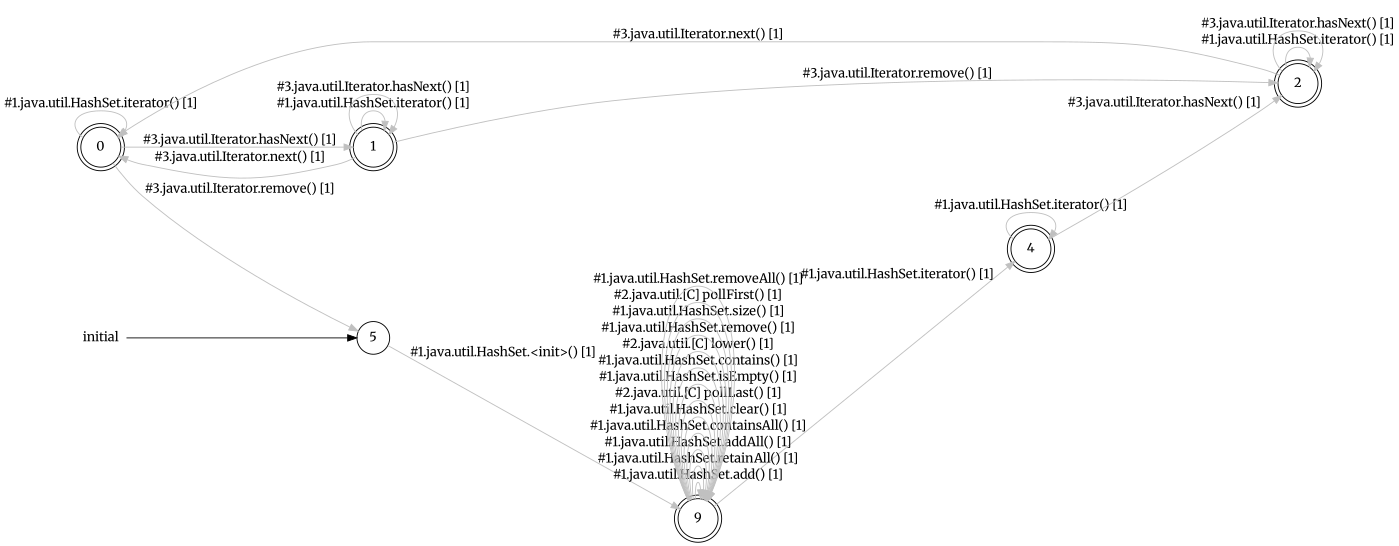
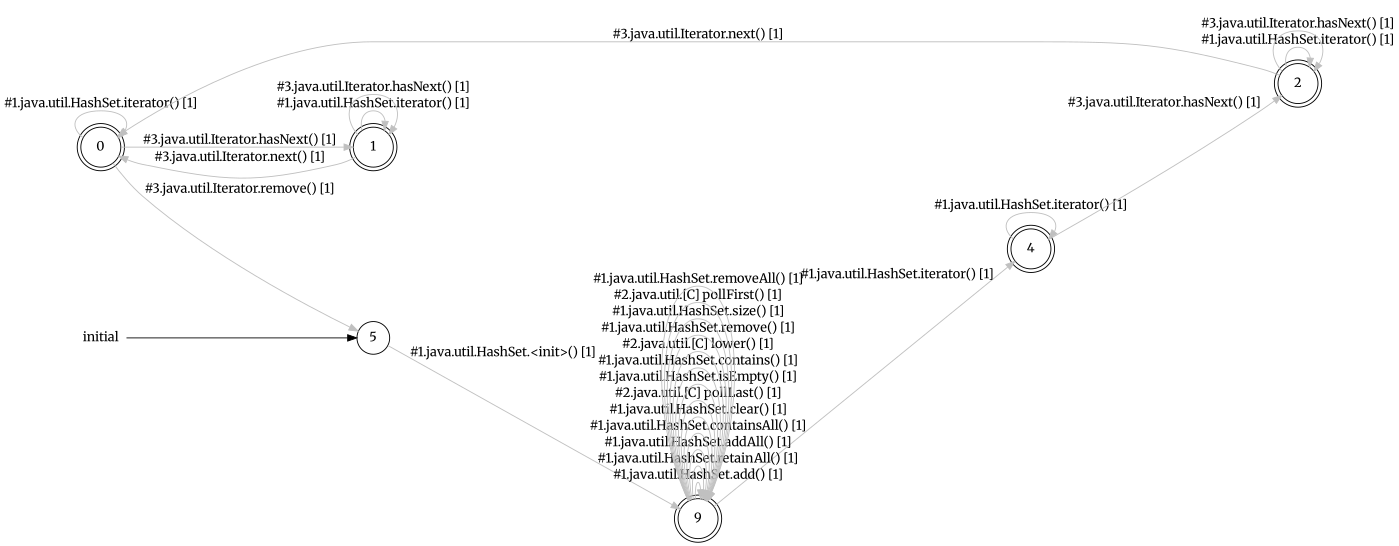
(829, 85) -> none
